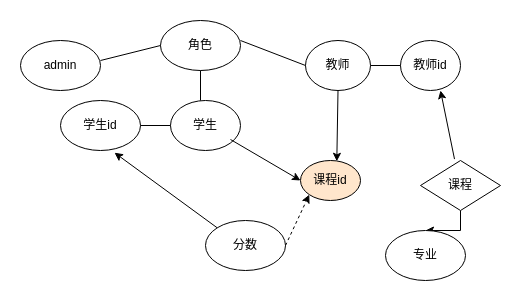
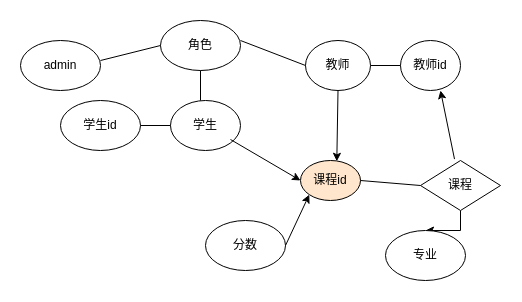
none -> (391, 183)
(168, 192) -> none
(297, 222) -> (297, 222)
